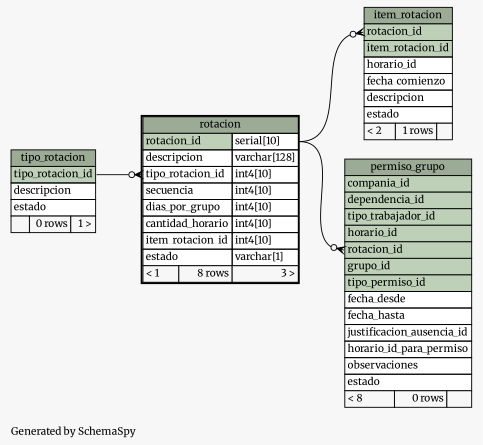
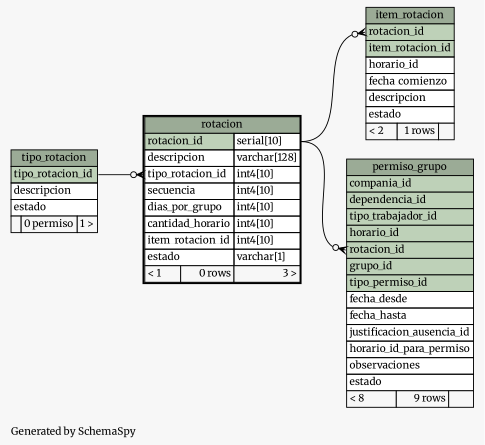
(52, 224) -> (49, 224)
(213, 274) -> (215, 274)
(428, 399) -> (430, 399)
